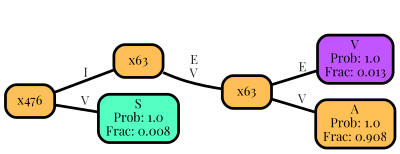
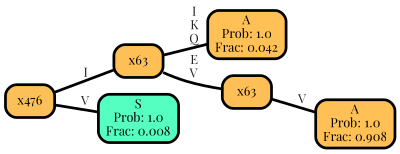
none -> (247, 35)
(355, 59) -> none
